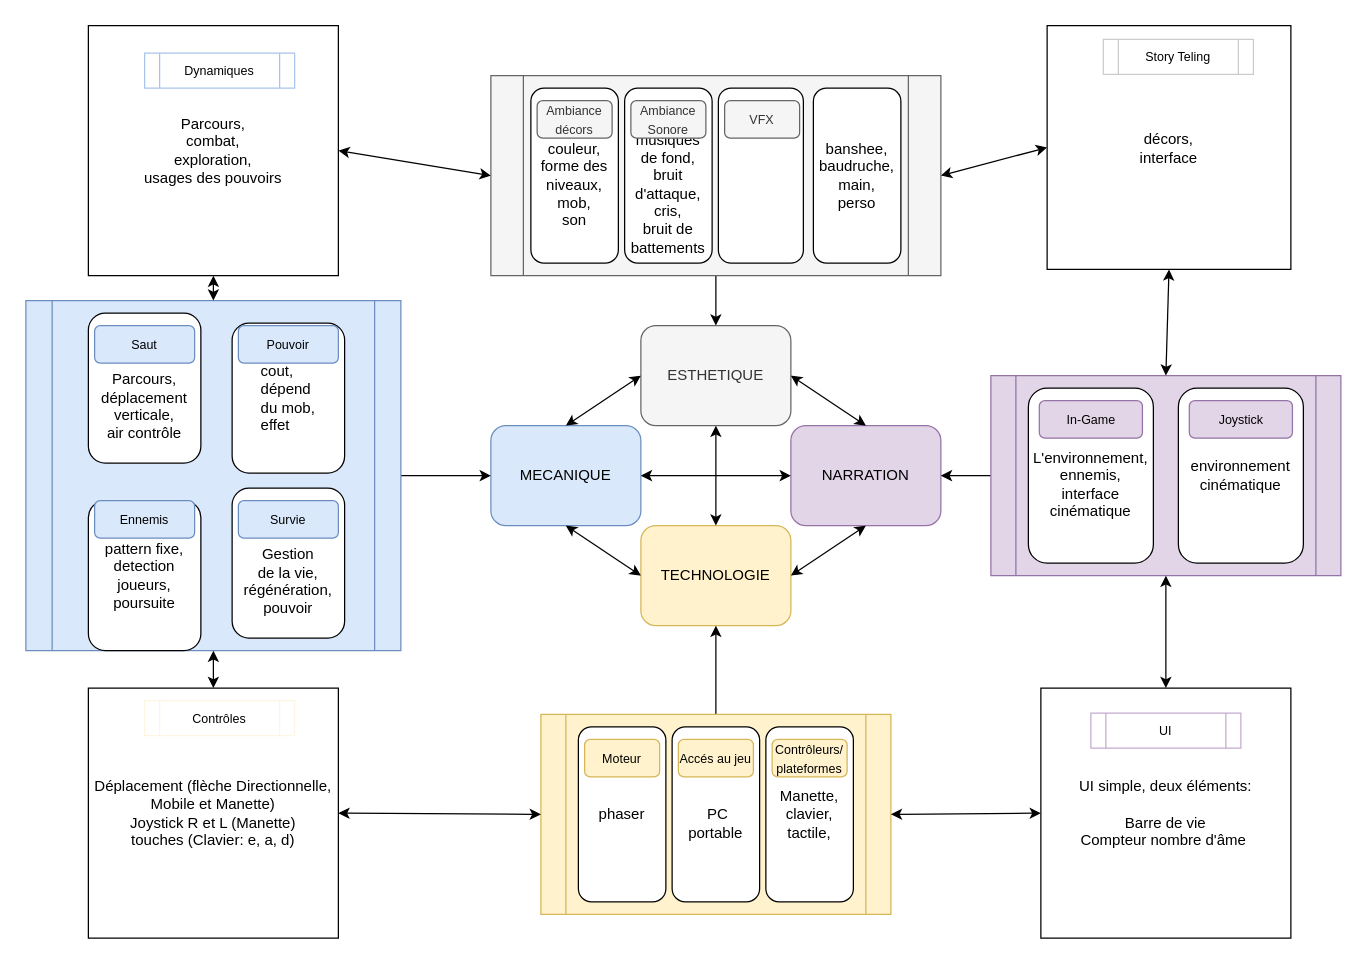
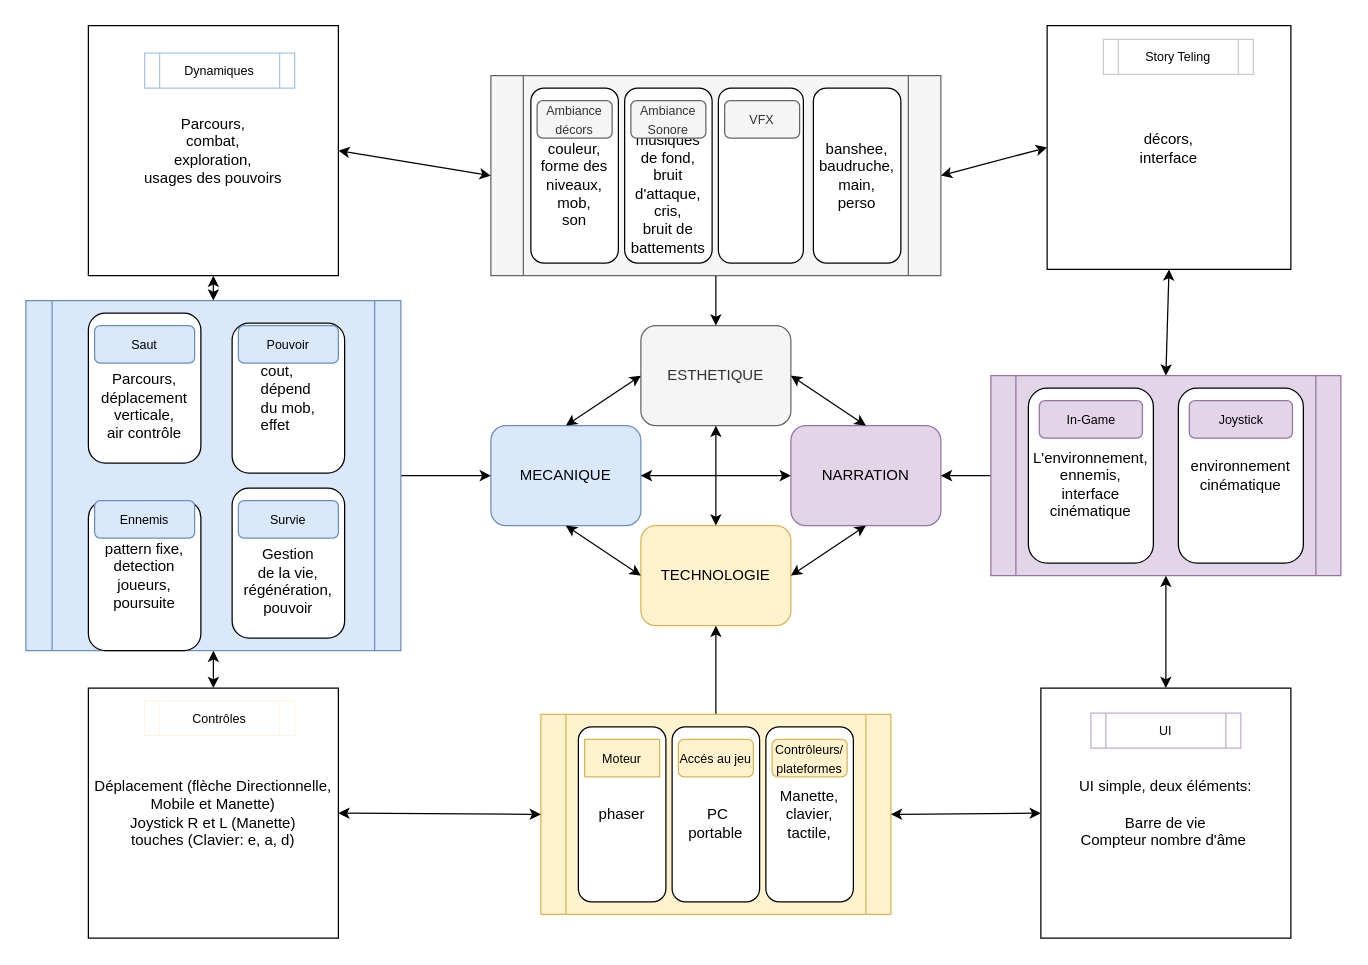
(622, 758) -> (622, 758)
